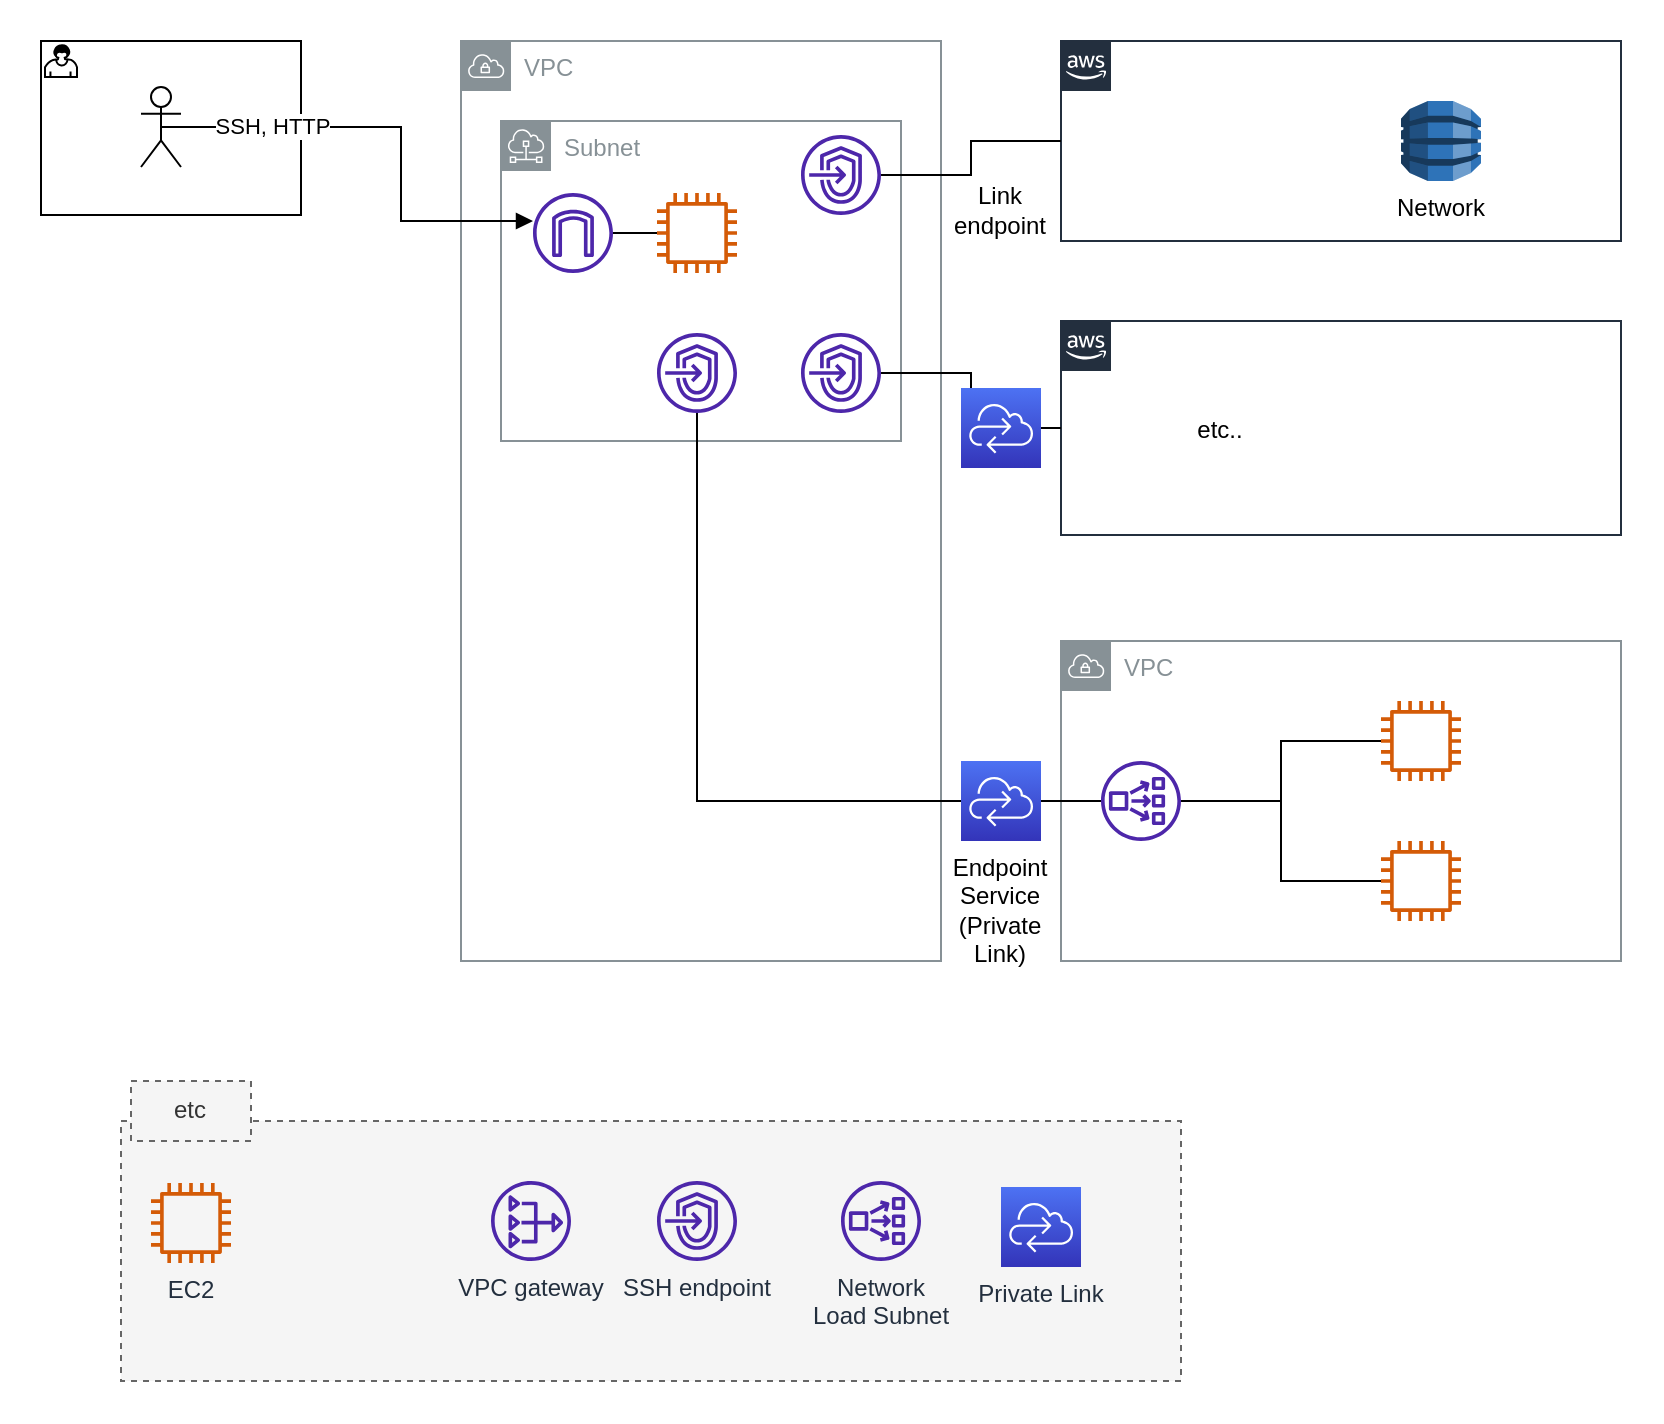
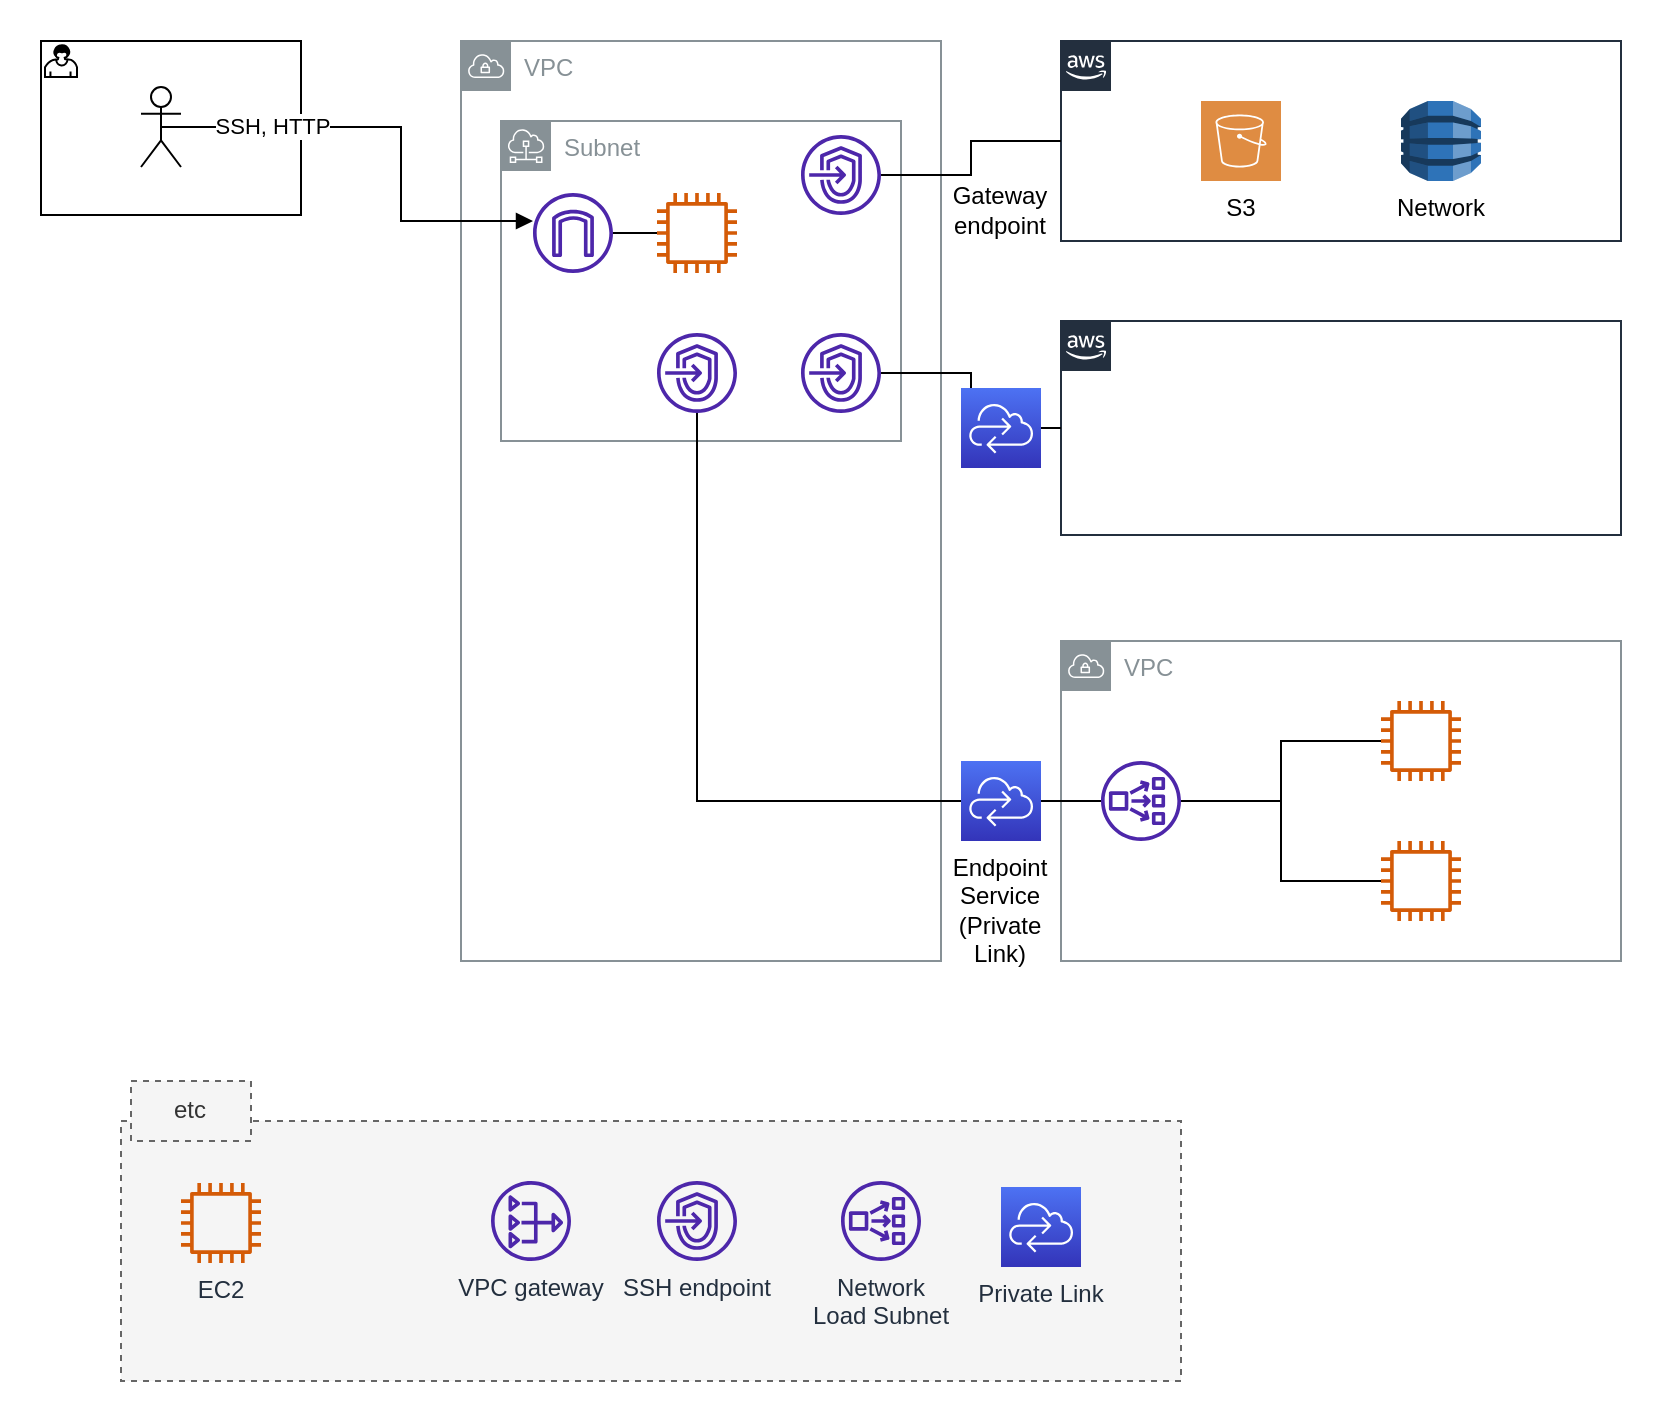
none -> (1241, 141)
(1001, 211) -> (1001, 211)
(1221, 431) -> none
(191, 1223) -> (221, 1223)
